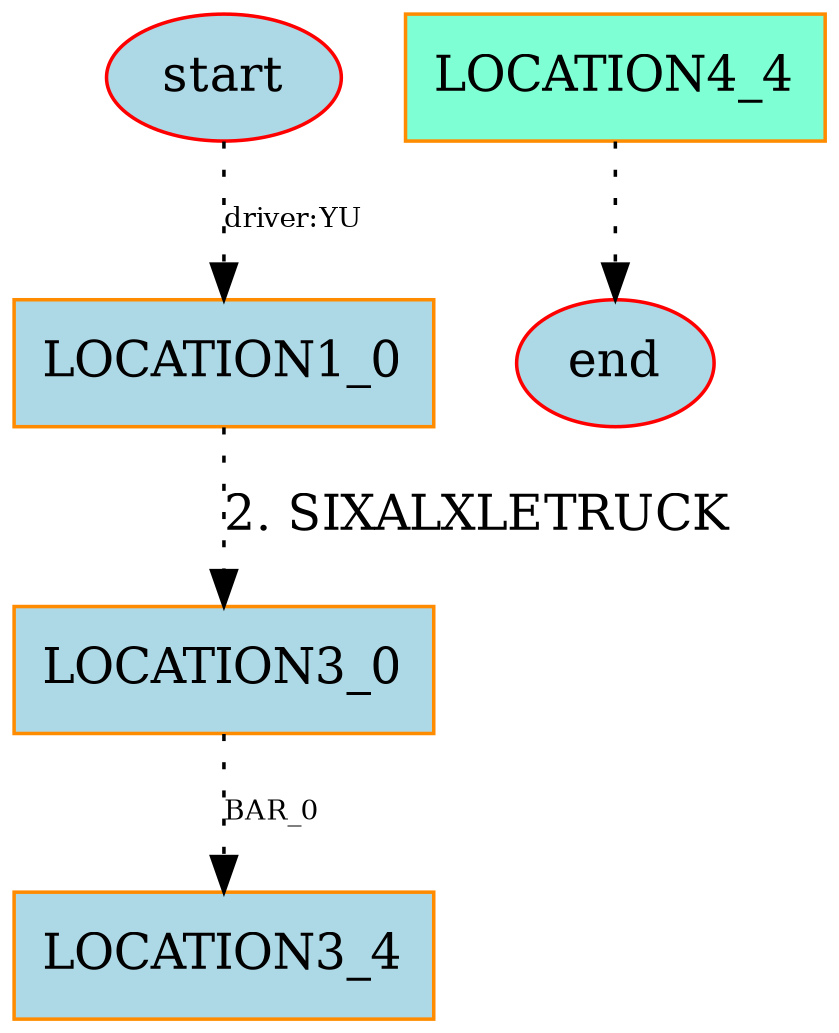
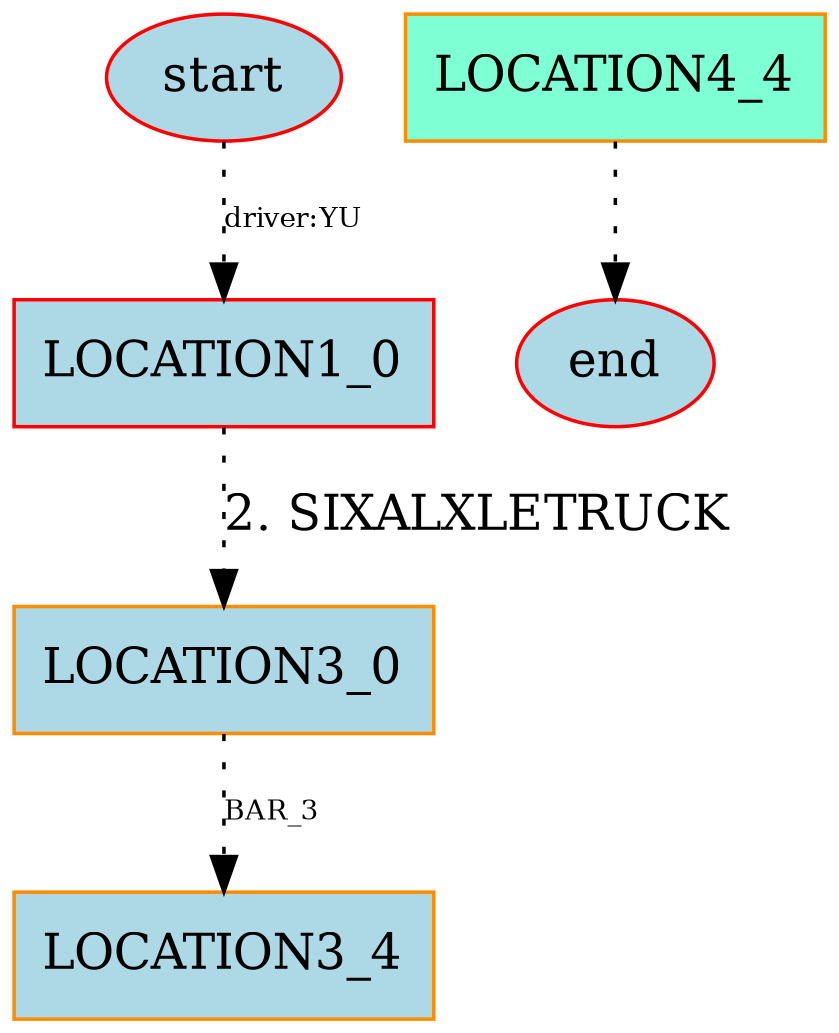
(224, 363) -> (224, 363)
(273, 813) -> (273, 813)
